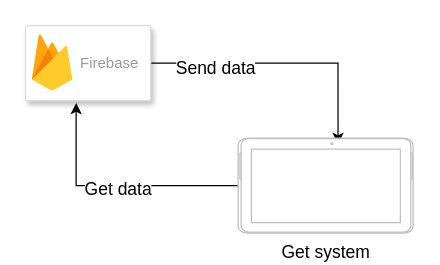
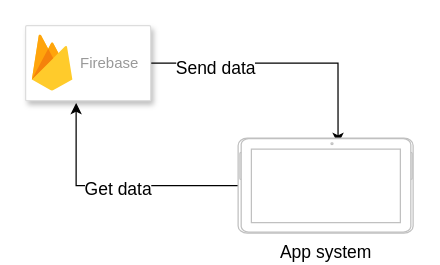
(326, 251) -> (326, 251)
